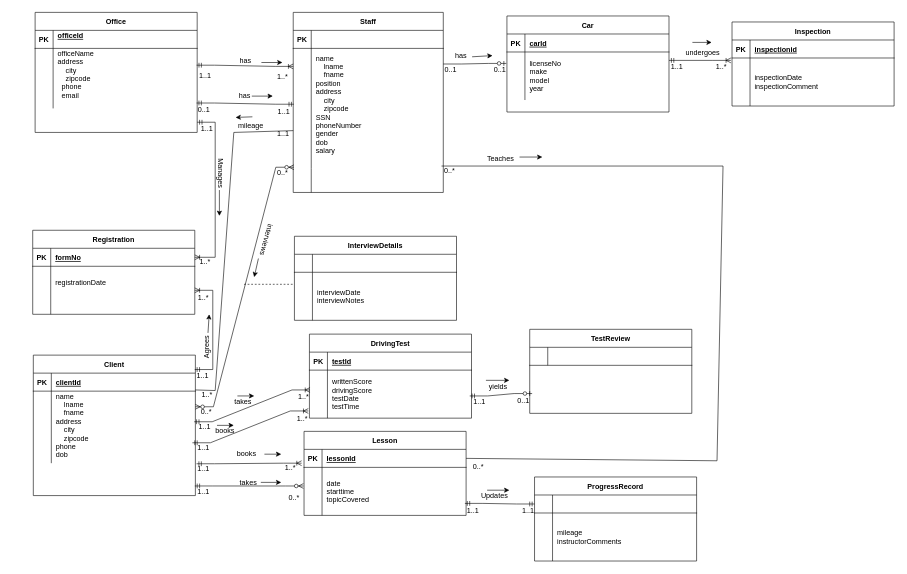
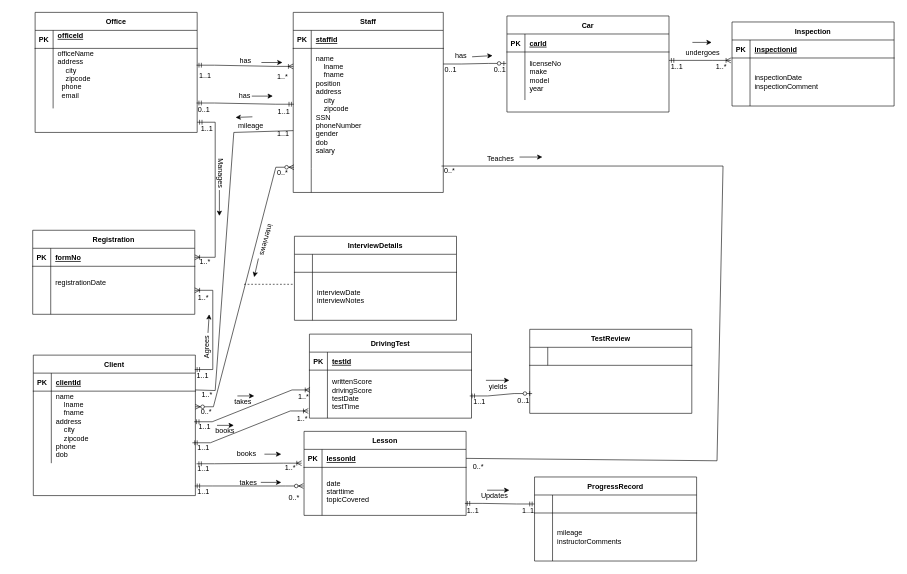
none -> (377, 39)
